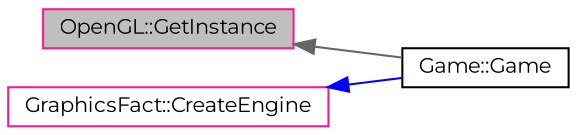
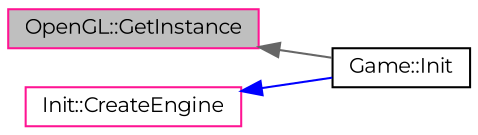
(485, 68) -> (401, 68)
(168, 107) -> (133, 107)
